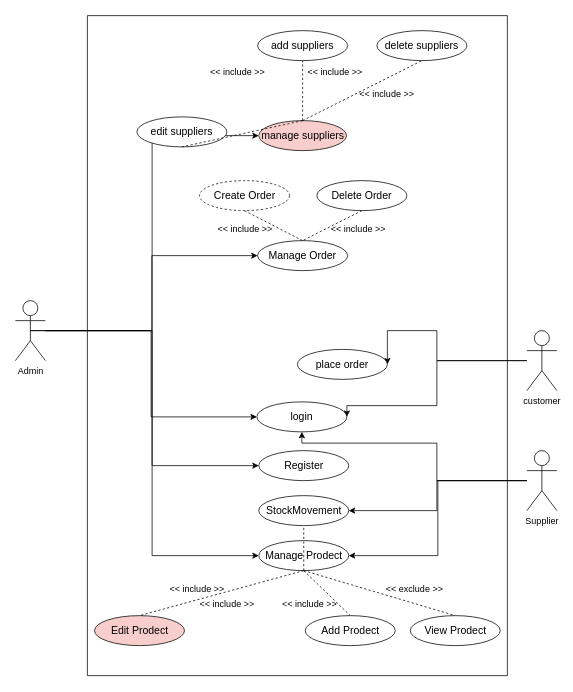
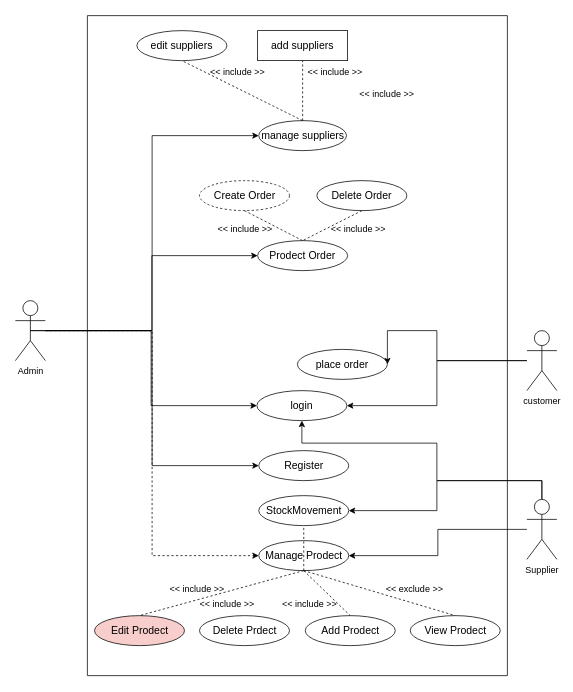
(303, 45) -> (303, 45)
(422, 45) -> none
(363, 90) -> none
(182, 132) -> (182, 45)
(303, 135) -> (303, 135)
(303, 255) -> (303, 255)
(302, 417) -> (302, 405)
(542, 480) -> (542, 529)
(158, 555) -> (158, 555)
none -> (245, 630)
